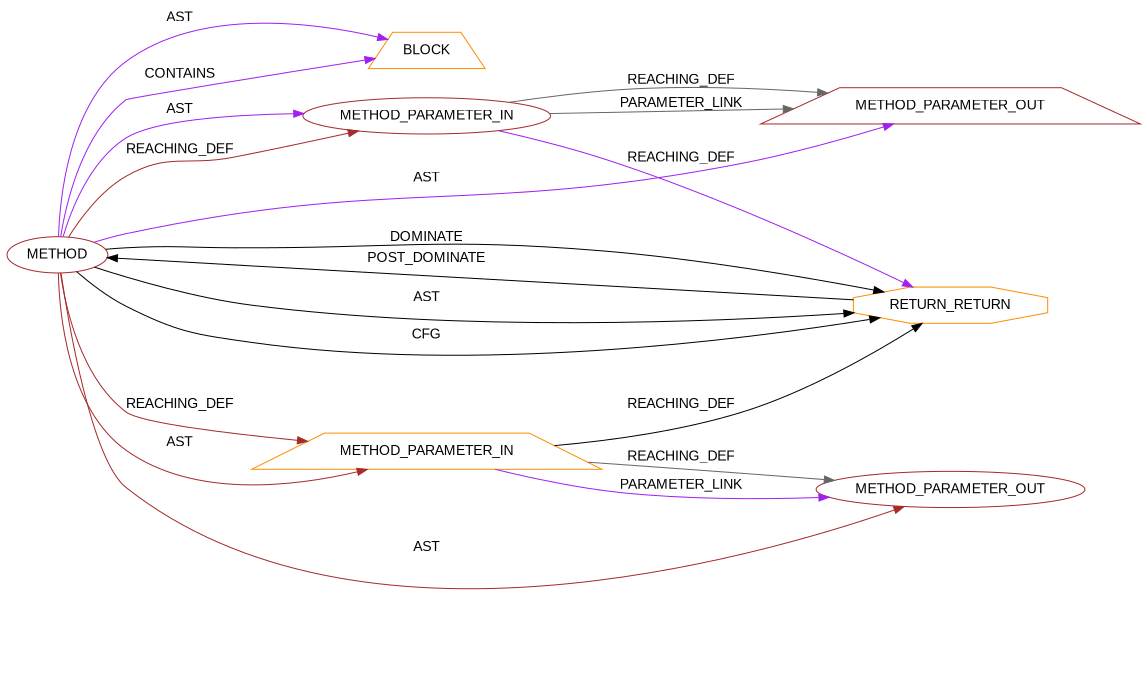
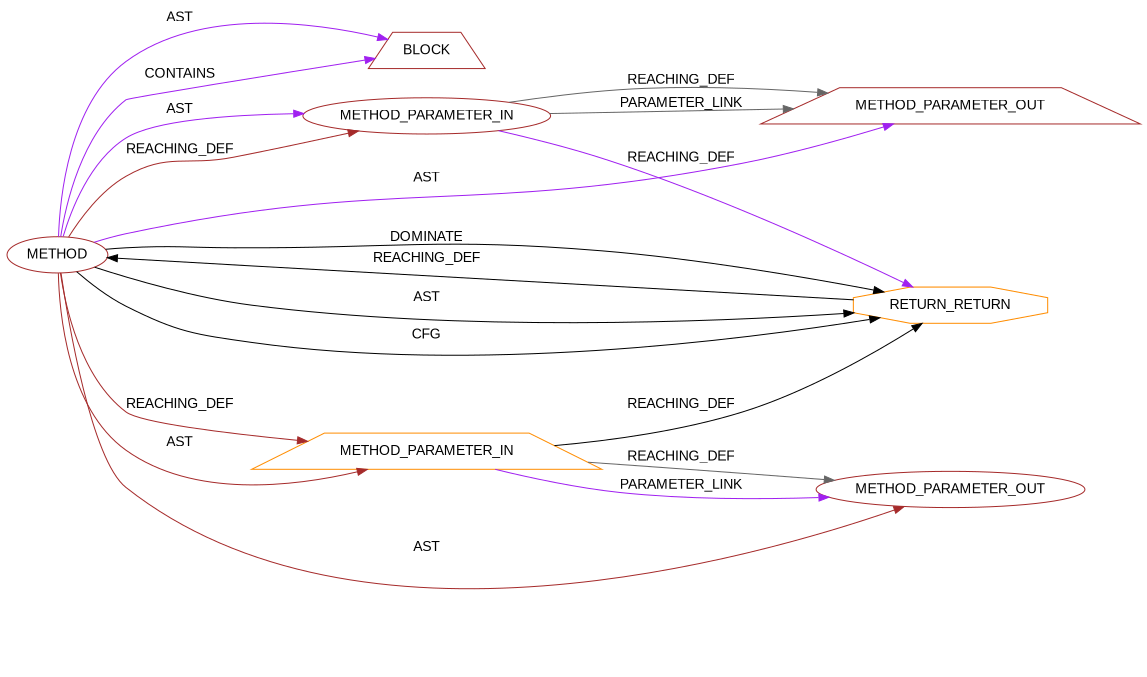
(427, 50) -> (427, 50)
(427, 258) -> (427, 258)
